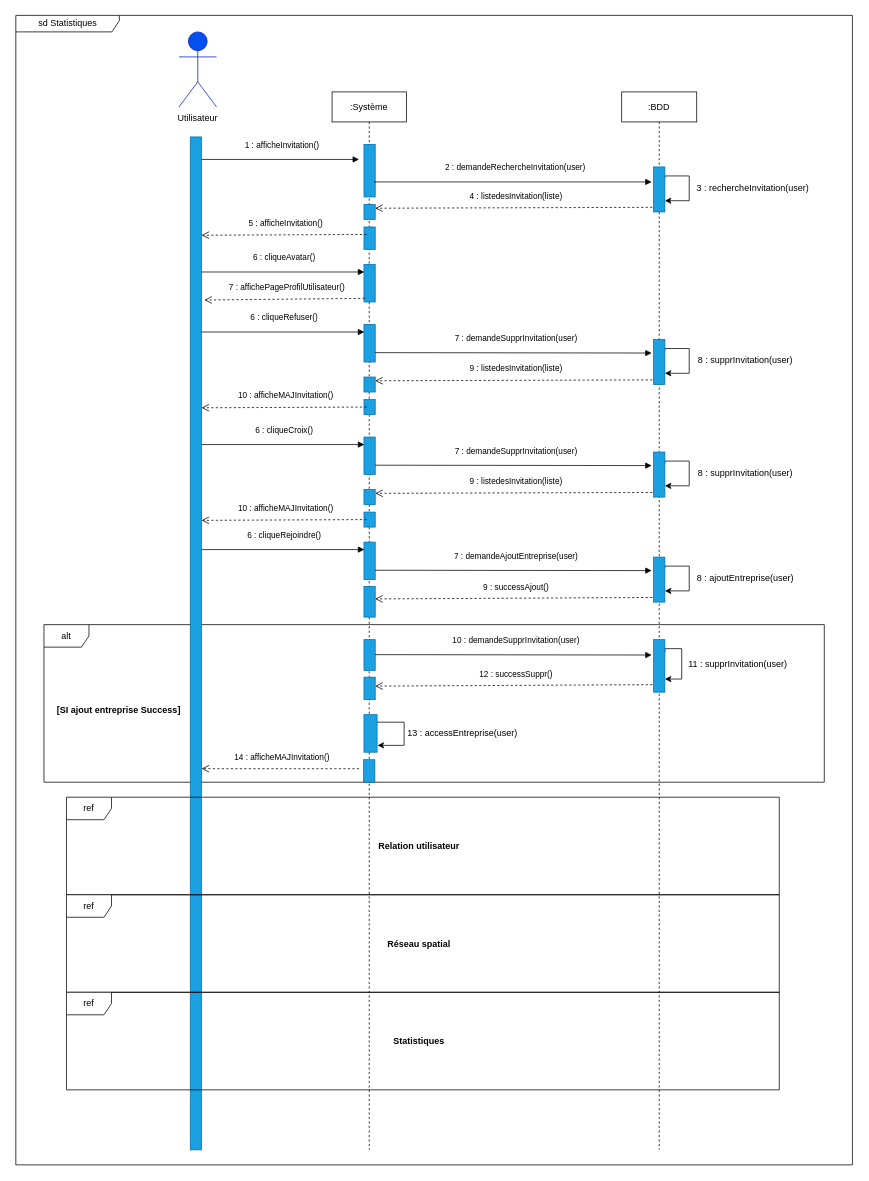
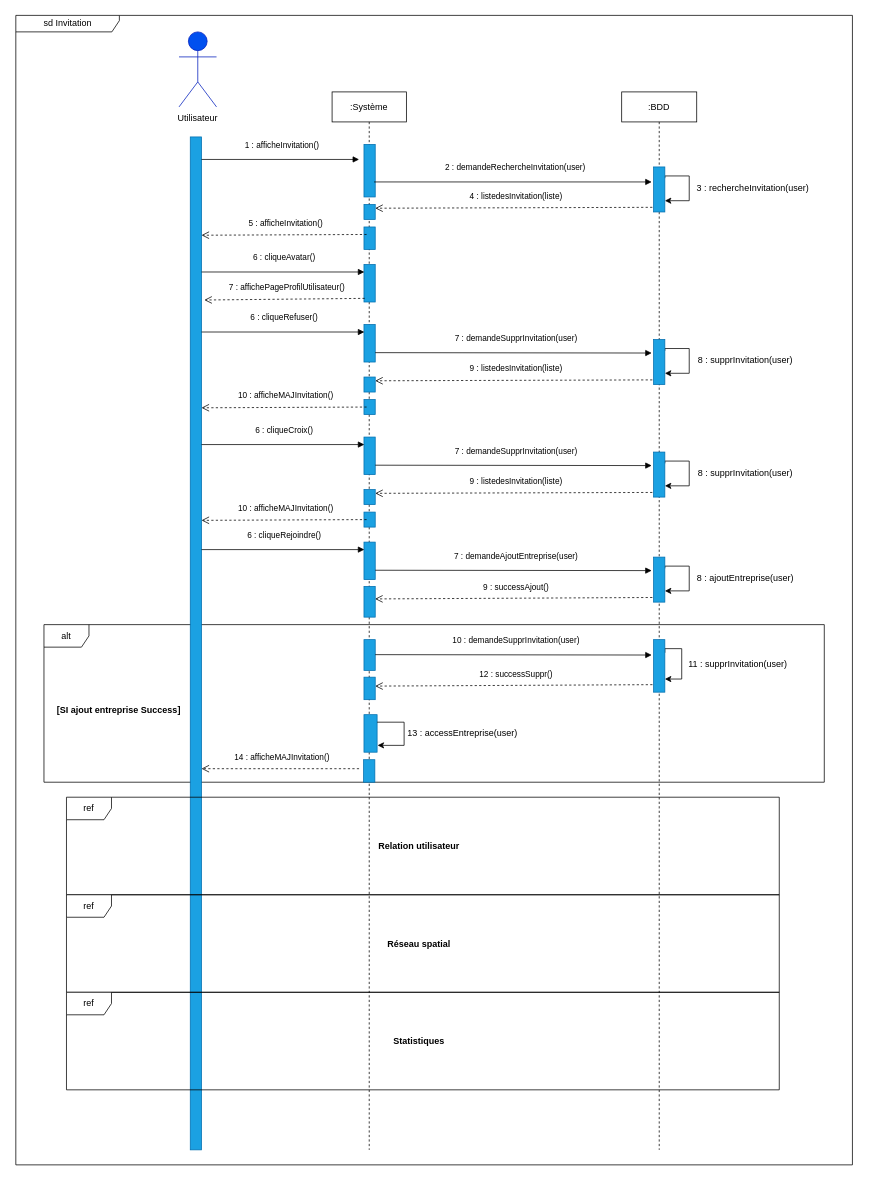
(68, 24) -> (68, 24)
